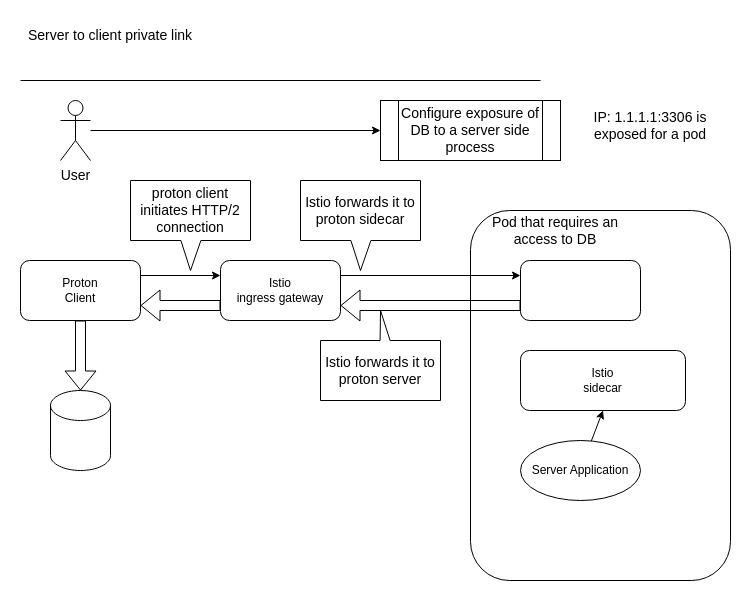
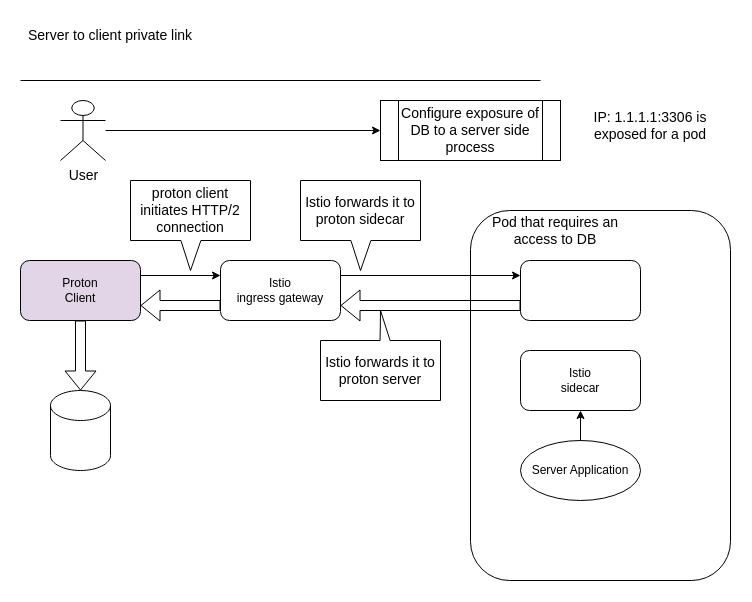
(76, 131) -> (83, 131)
(81, 291) -> (81, 291)
(603, 381) -> (581, 381)
